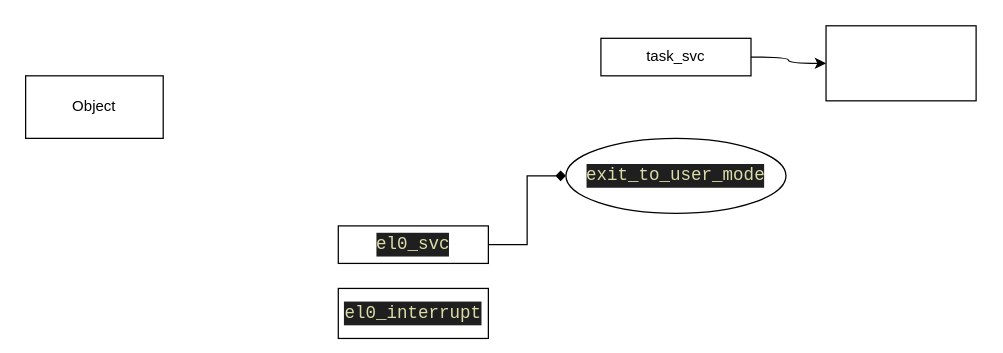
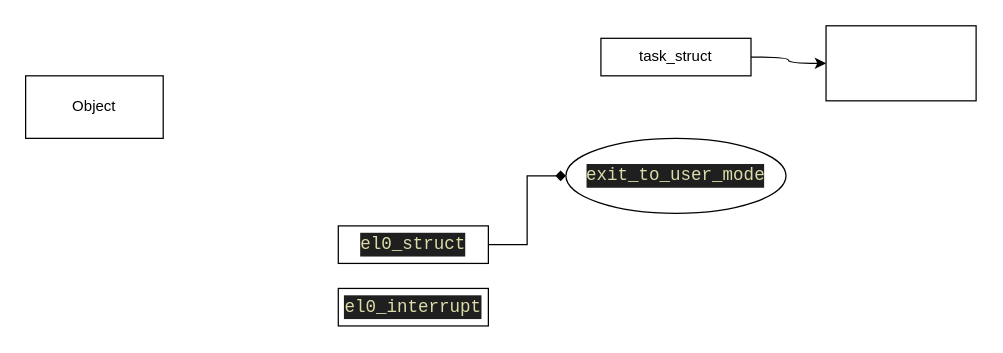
(676, 57) -> (676, 57)
(413, 244) -> (413, 244)
(413, 313) -> (413, 307)
